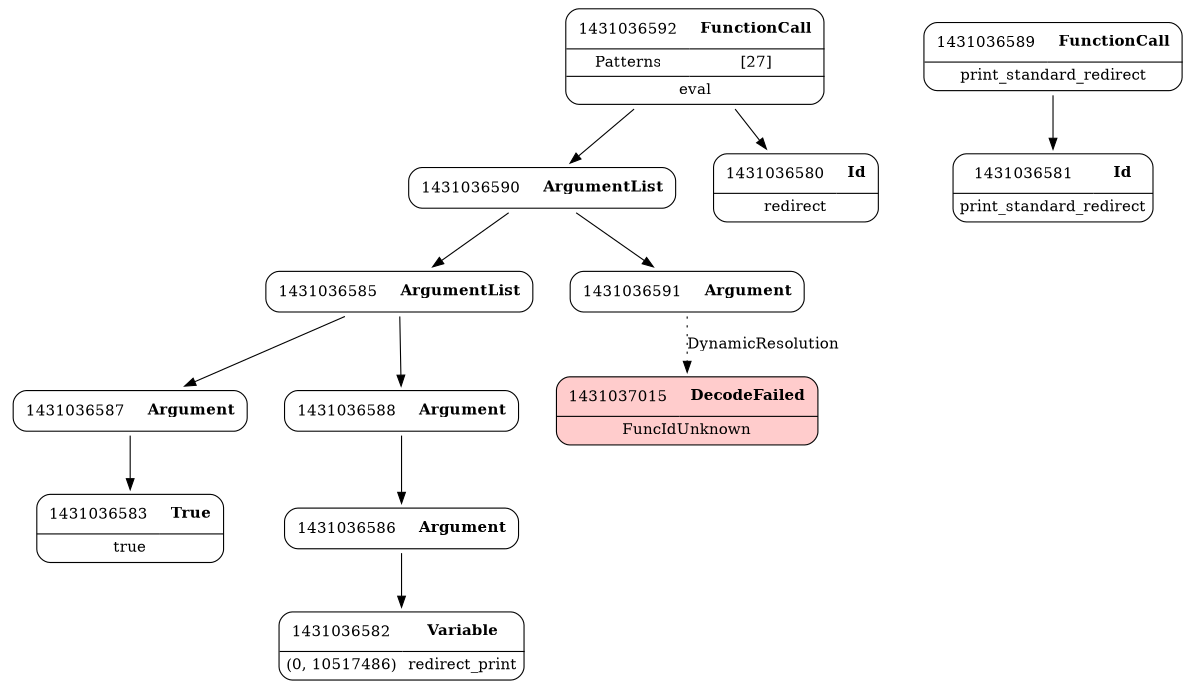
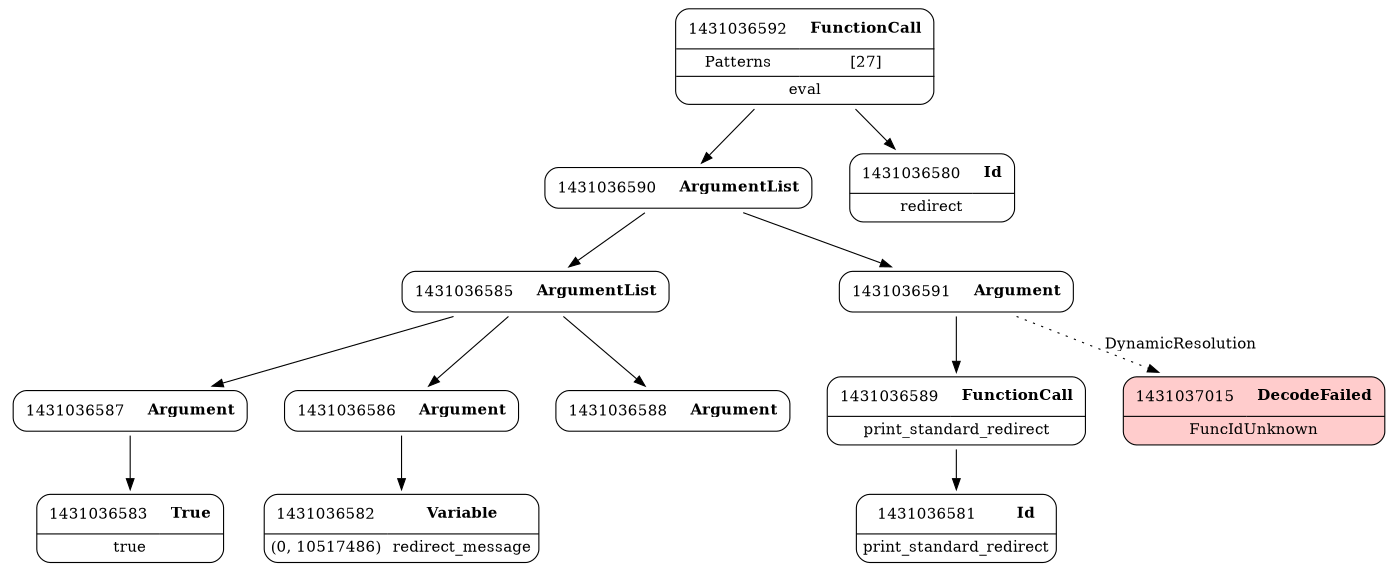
none -> (956, 339)
(402, 464) -> (473, 348)
(463, 665) -> (463, 547)
